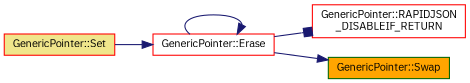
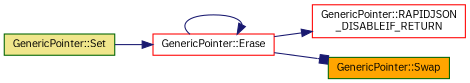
(288, 35) -> (288, 35)
(60, 45) -> (60, 45)
(296, 56) -> (296, 56)
